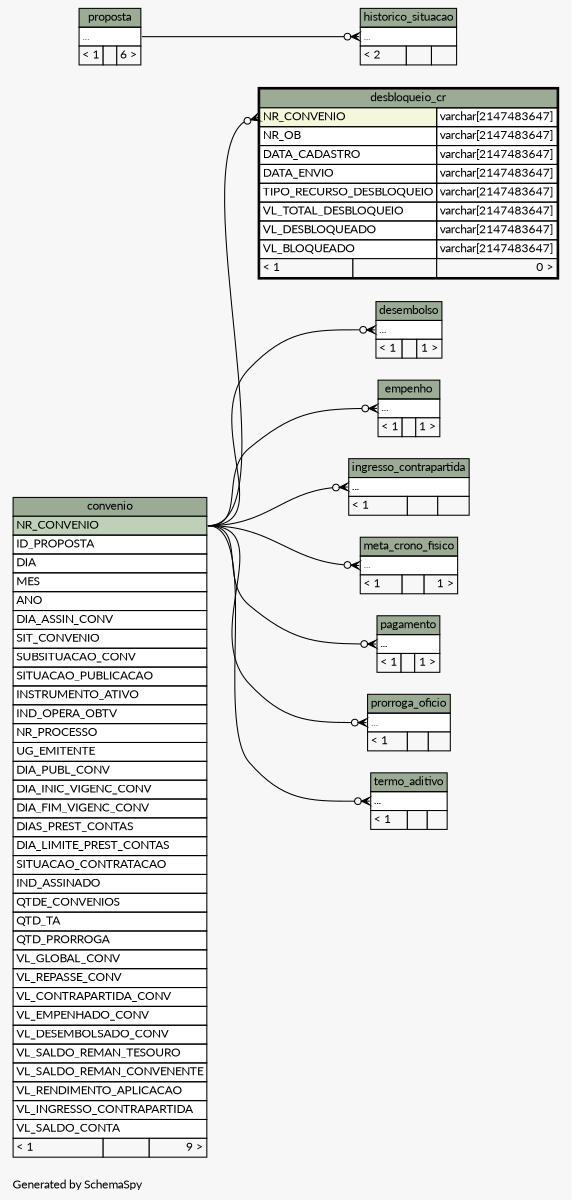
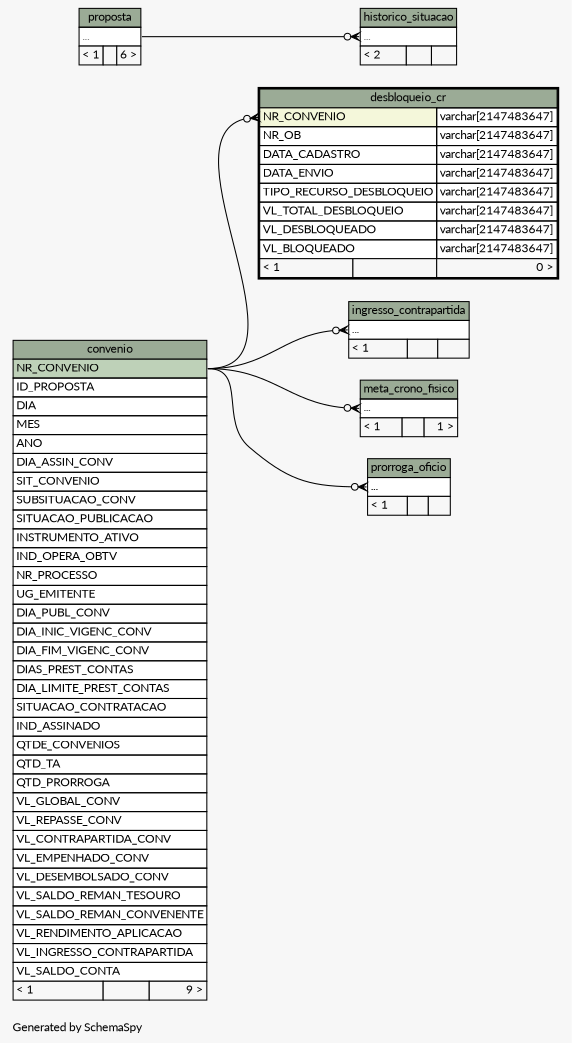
(408, 330) -> none
(408, 408) -> none
(408, 644) -> none
(408, 801) -> none
